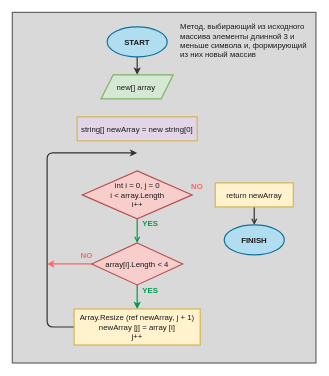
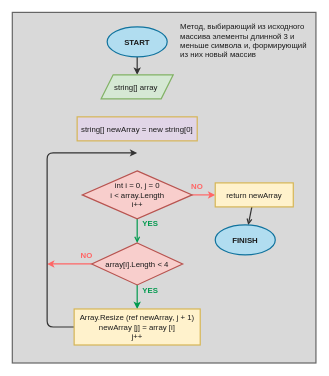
(137, 87) -> (137, 87)
none -> (201, 195)
(254, 240) -> (245, 240)
